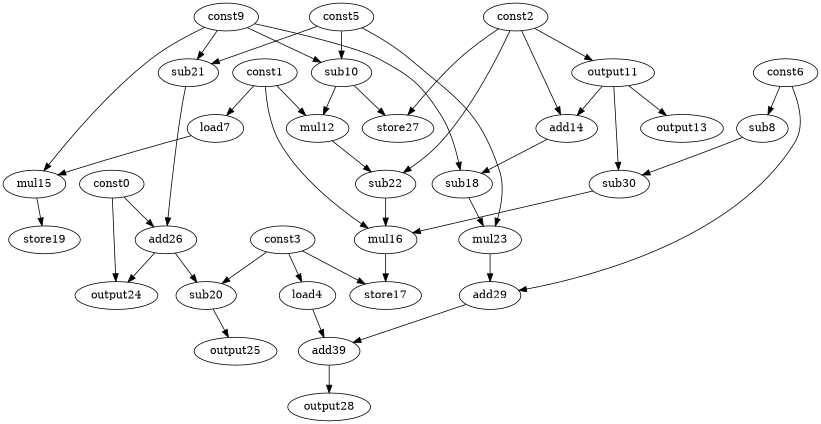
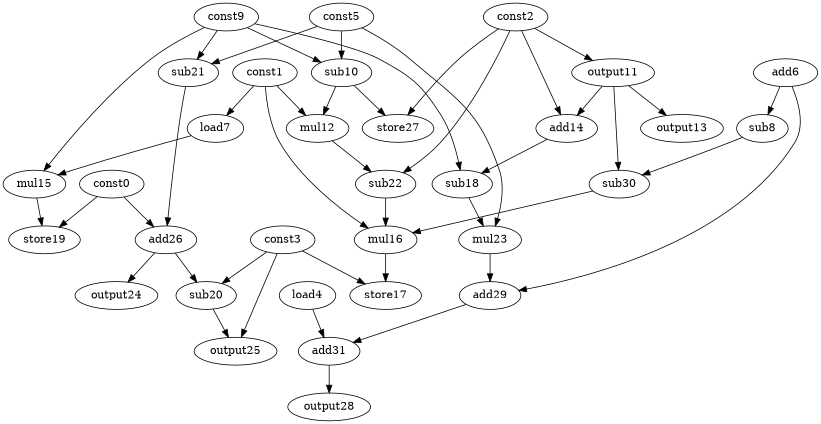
(786, 73) -> (786, 73)
(114, 236) -> (81, 209)
(294, 264) -> (261, 292)
(329, 351) -> (329, 351)
